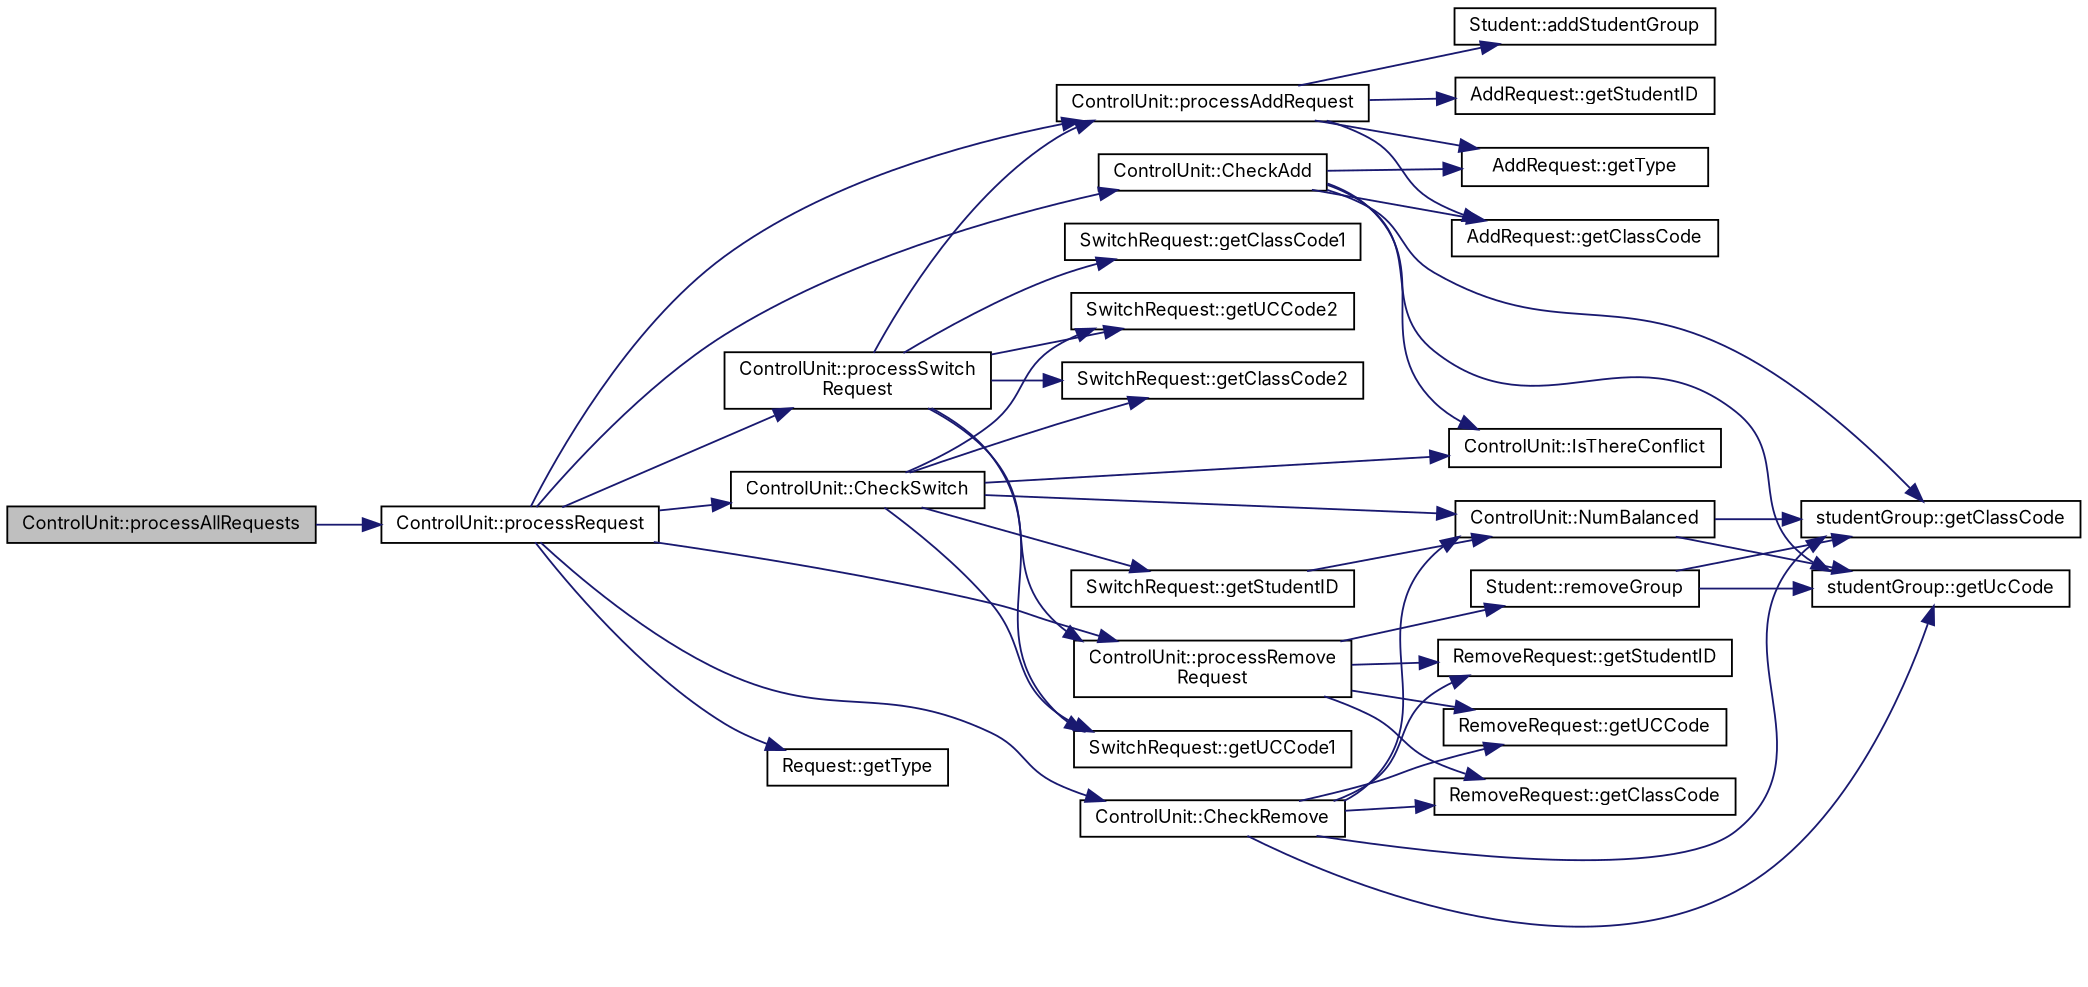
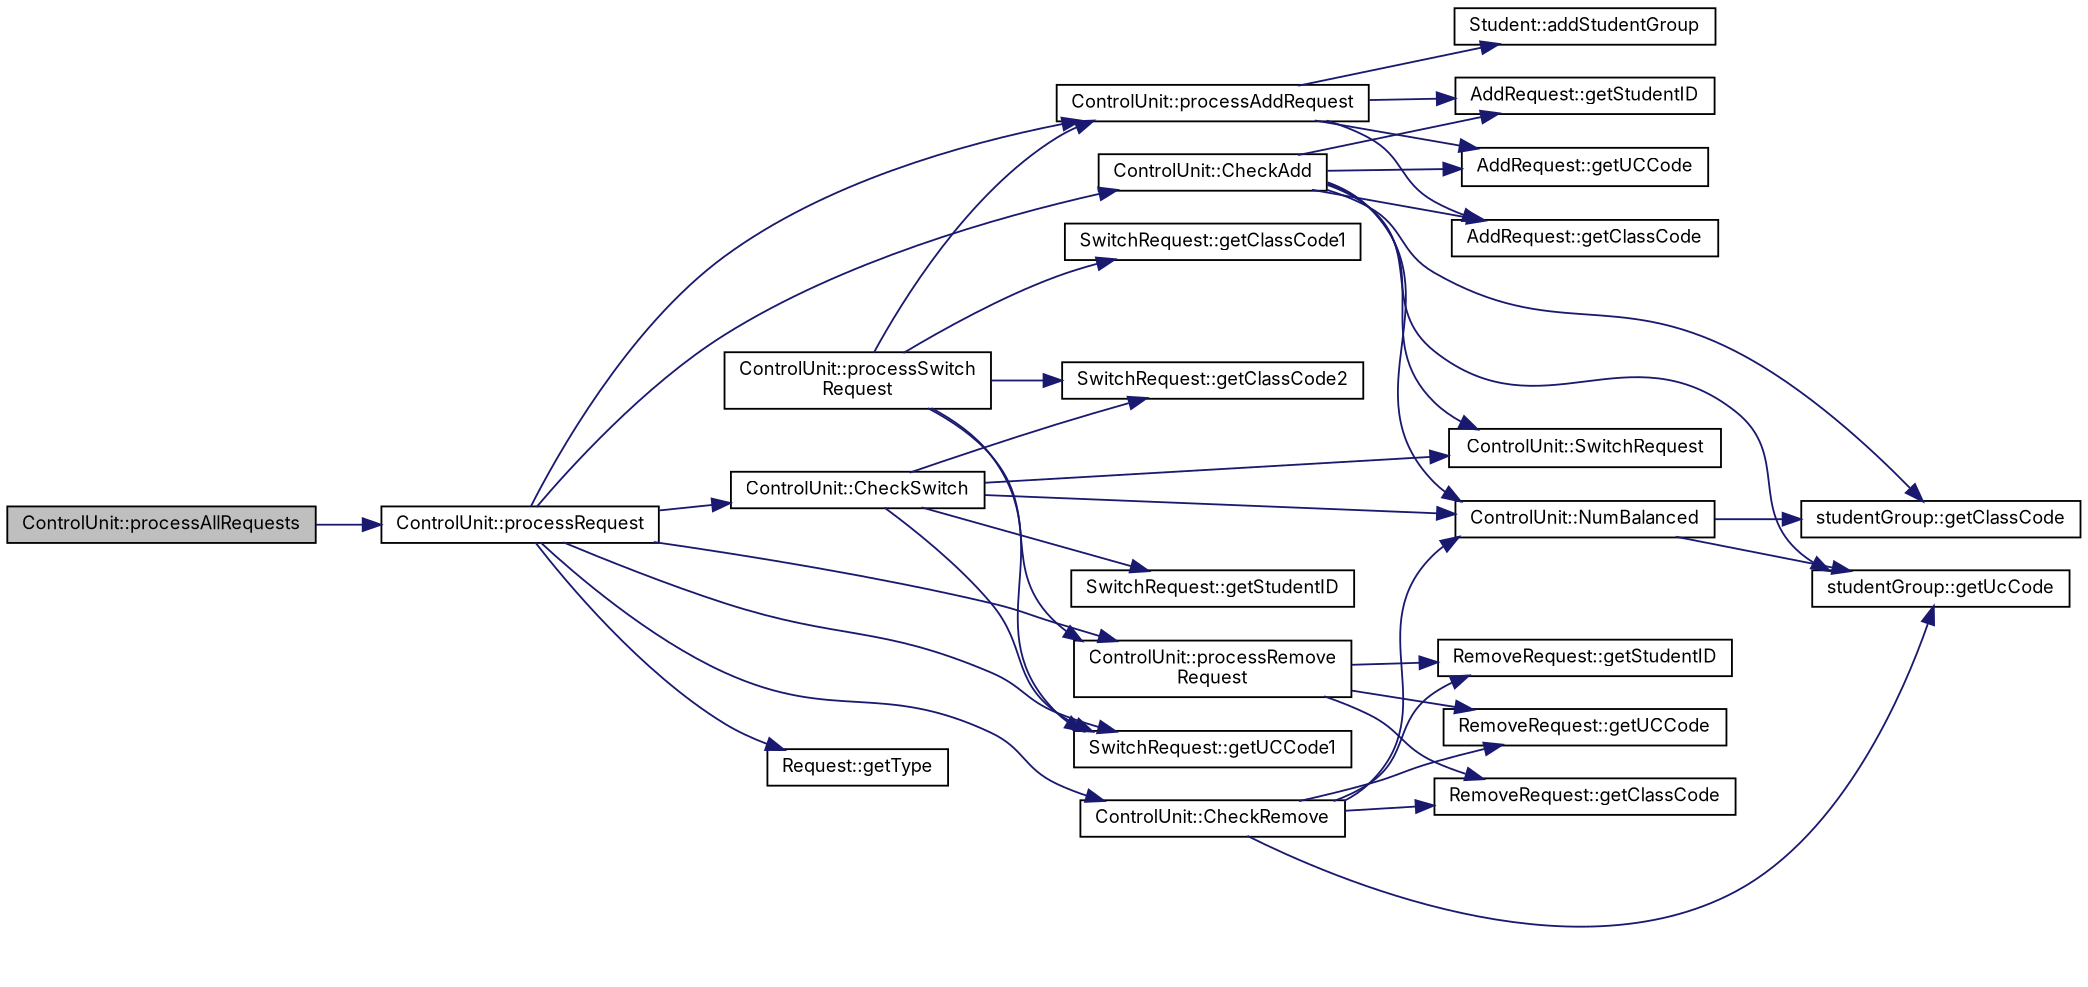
none -> (1353, 144)
(1585, 167) -> (1585, 167)
(1213, 311) -> none
(1585, 448) -> (1585, 448)
(668, 461) -> (834, 630)
(1390, 556) -> (1399, 372)
(1585, 589) -> none
(1682, 851) -> none
